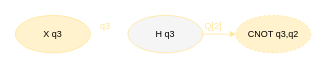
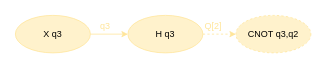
none -> (121, 34)
(165, 34) -> (165, 34)
(217, 34) -> (217, 34)
